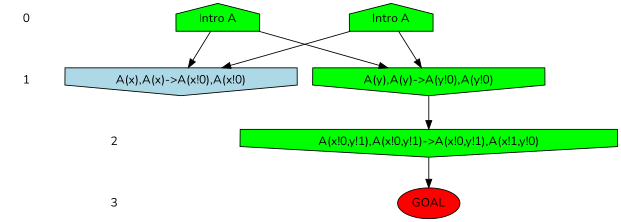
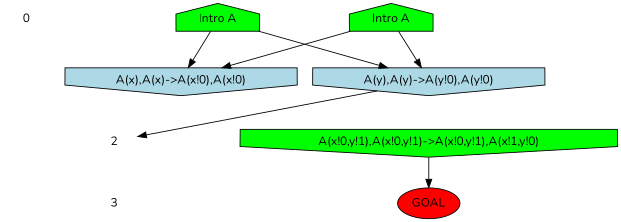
(26, 80) -> none
(429, 80) -> (429, 80)
(429, 108) -> (262, 113)
